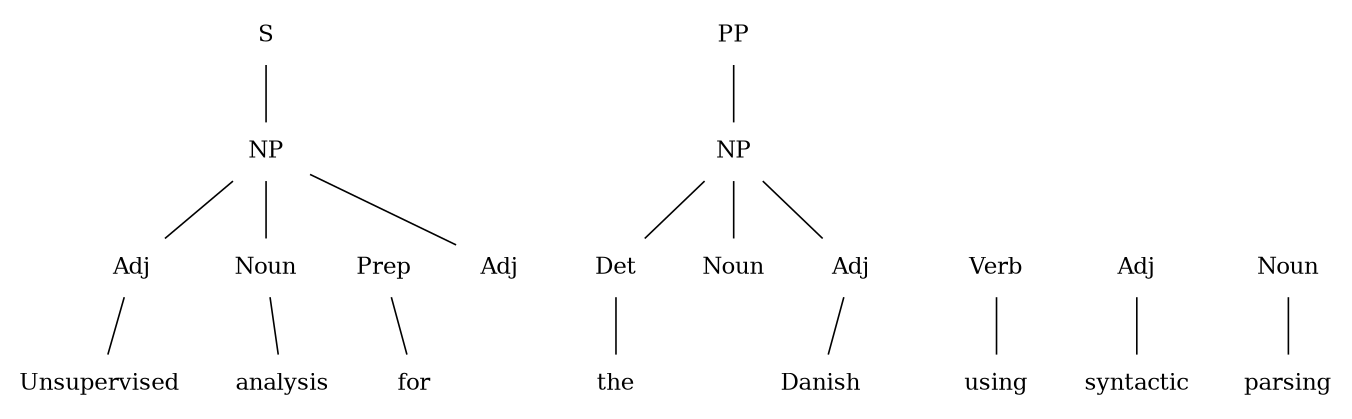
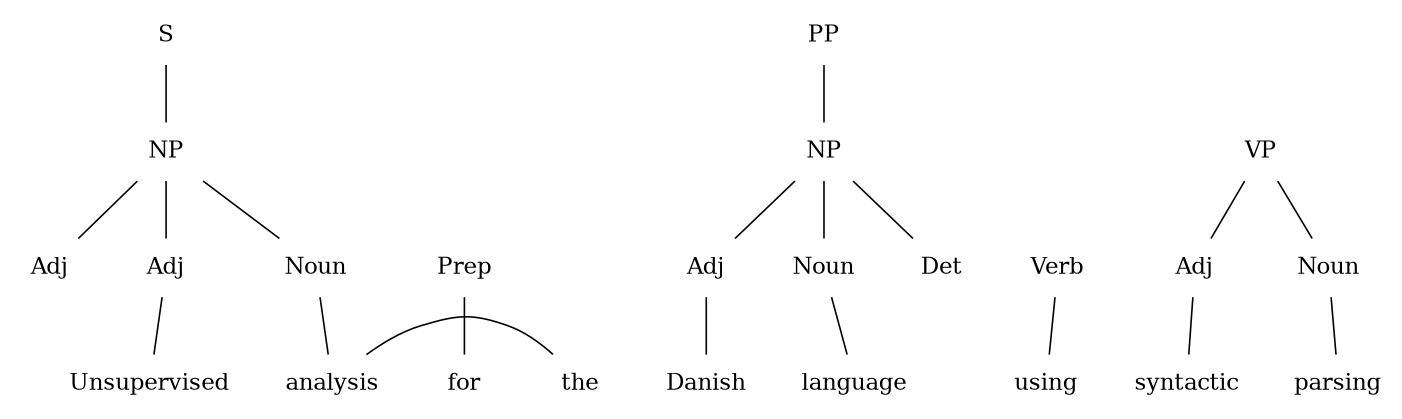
none -> (1261, 152)
(616, 326) -> (450, 318)
none -> (855, 384)
